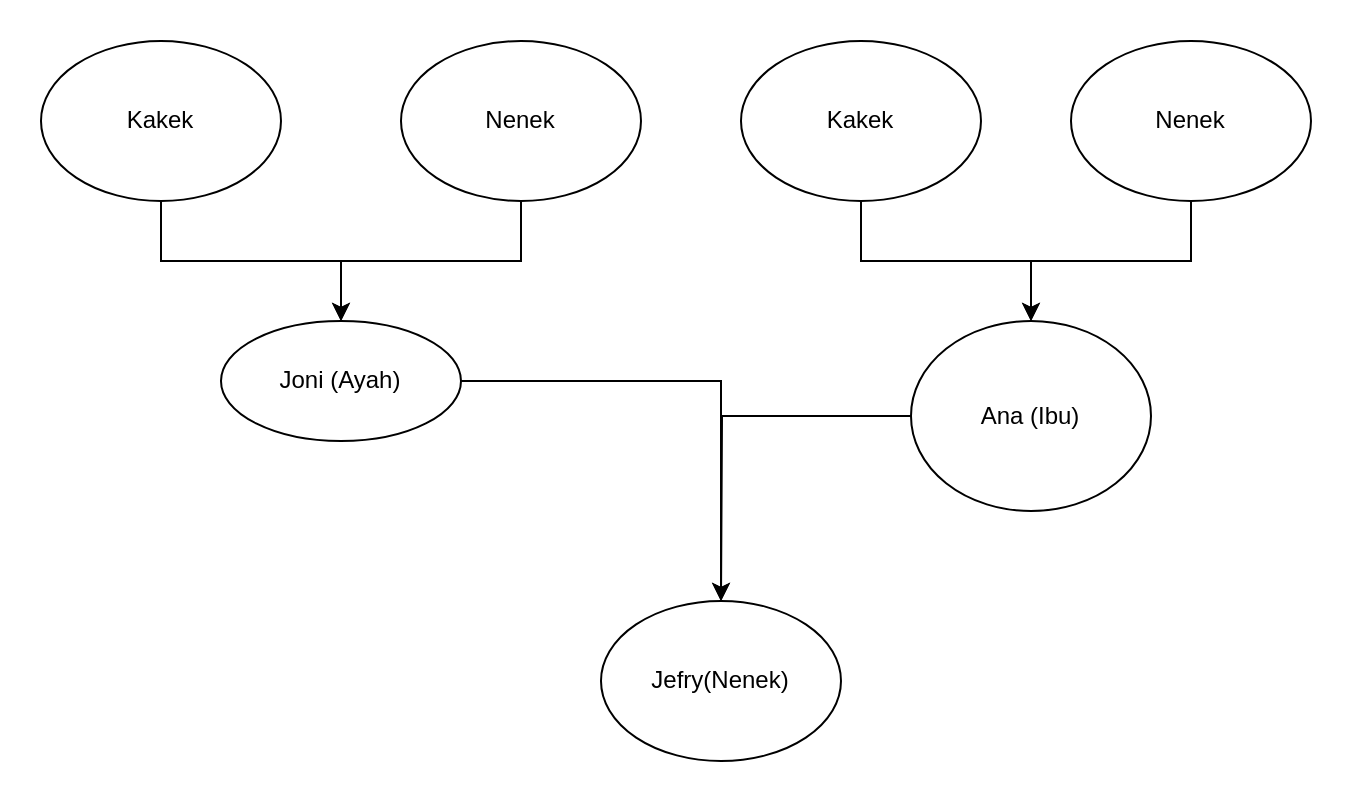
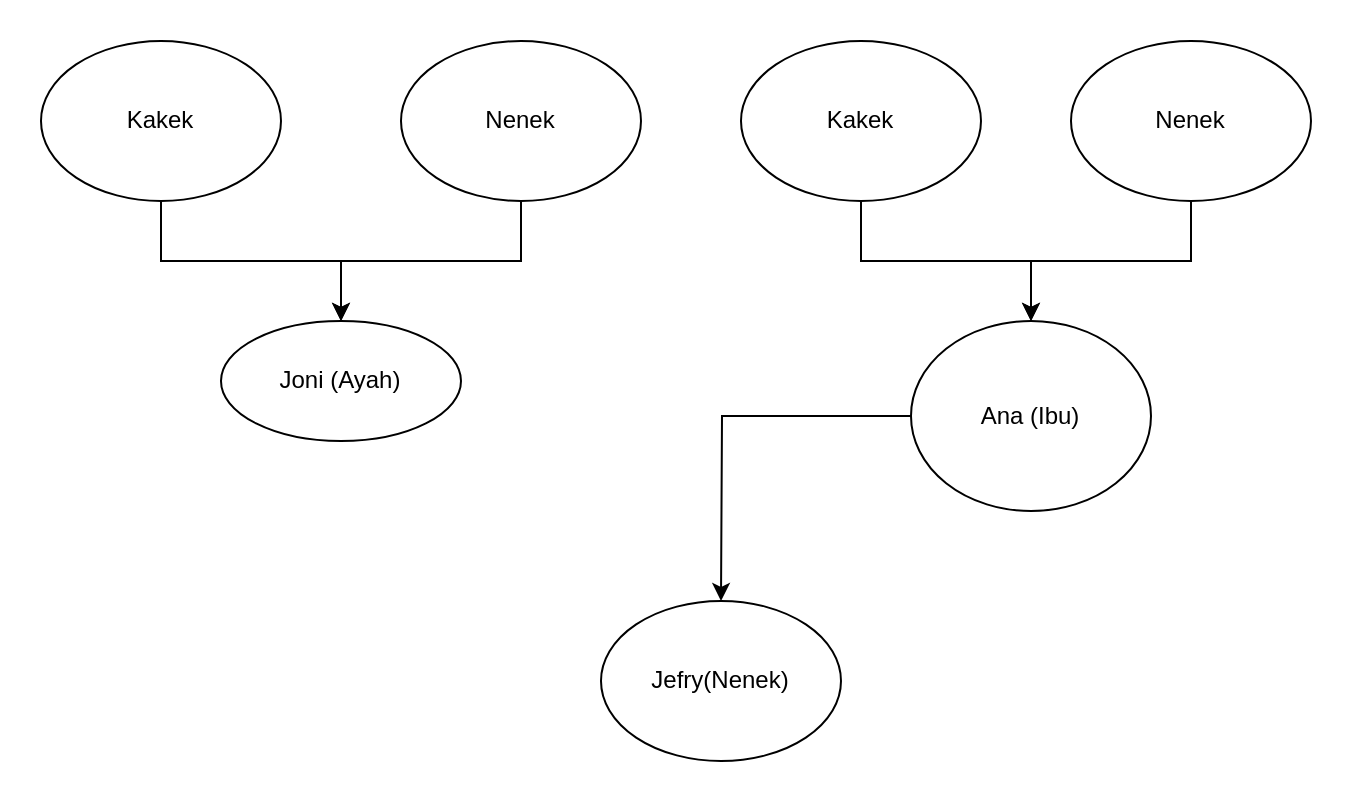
(608, 381) -> none
